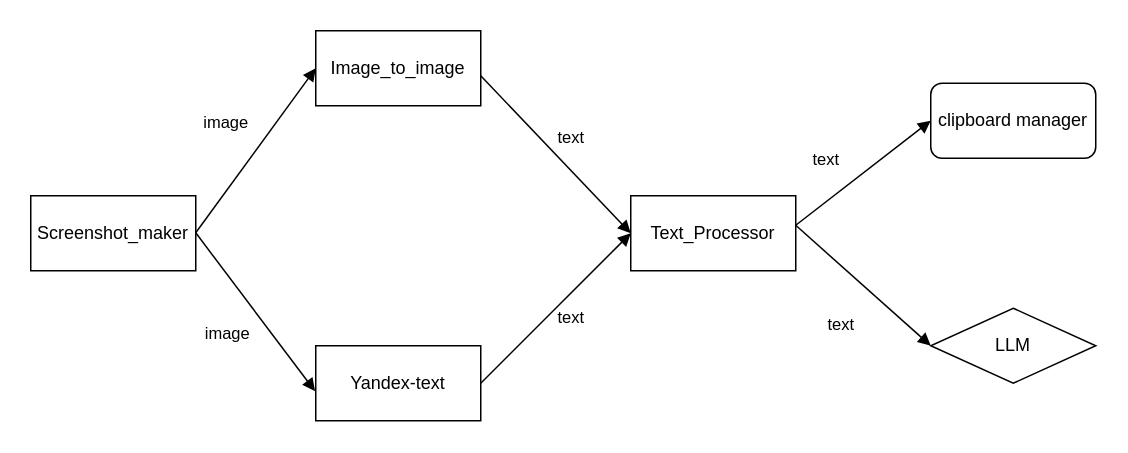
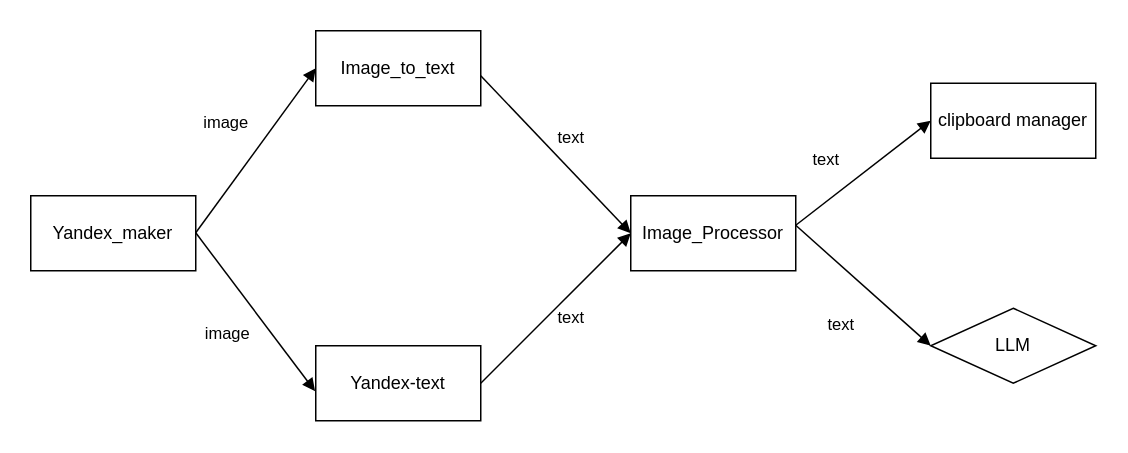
(398, 68) -> (398, 68)
(1013, 121) -> (1013, 121)
(113, 233) -> (113, 233)
(713, 233) -> (713, 233)
